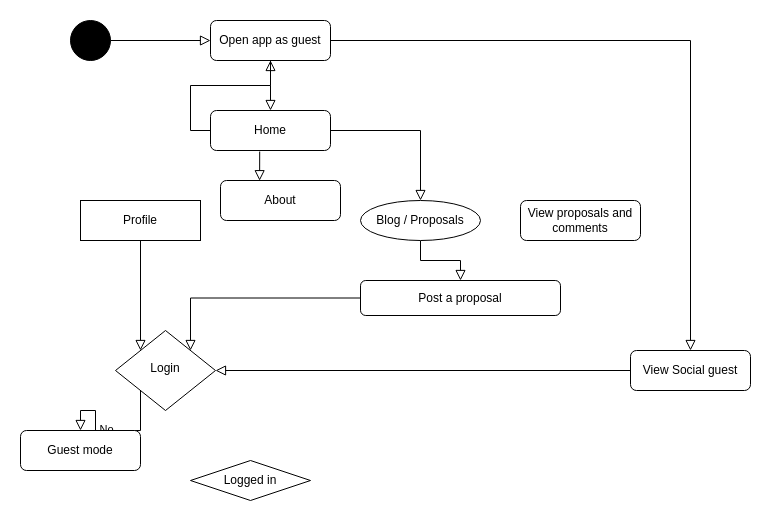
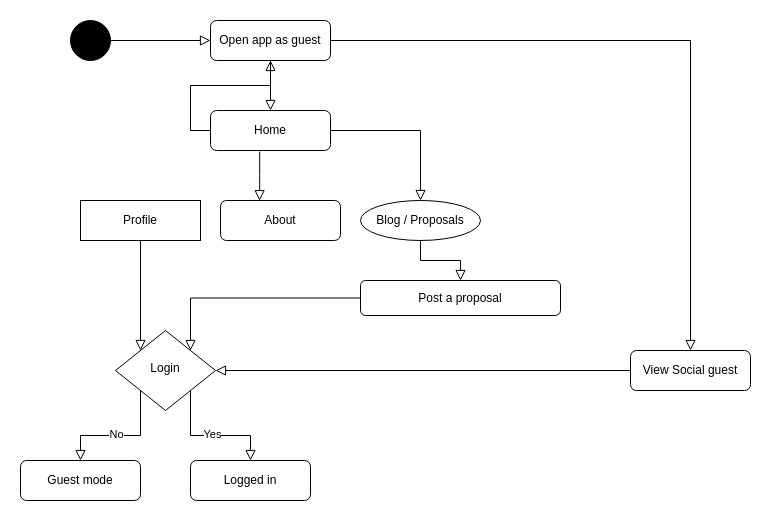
(281, 201) -> (281, 221)
(581, 221) -> none
none -> (205, 436)
(81, 451) -> (81, 481)
(251, 481) -> (251, 481)
